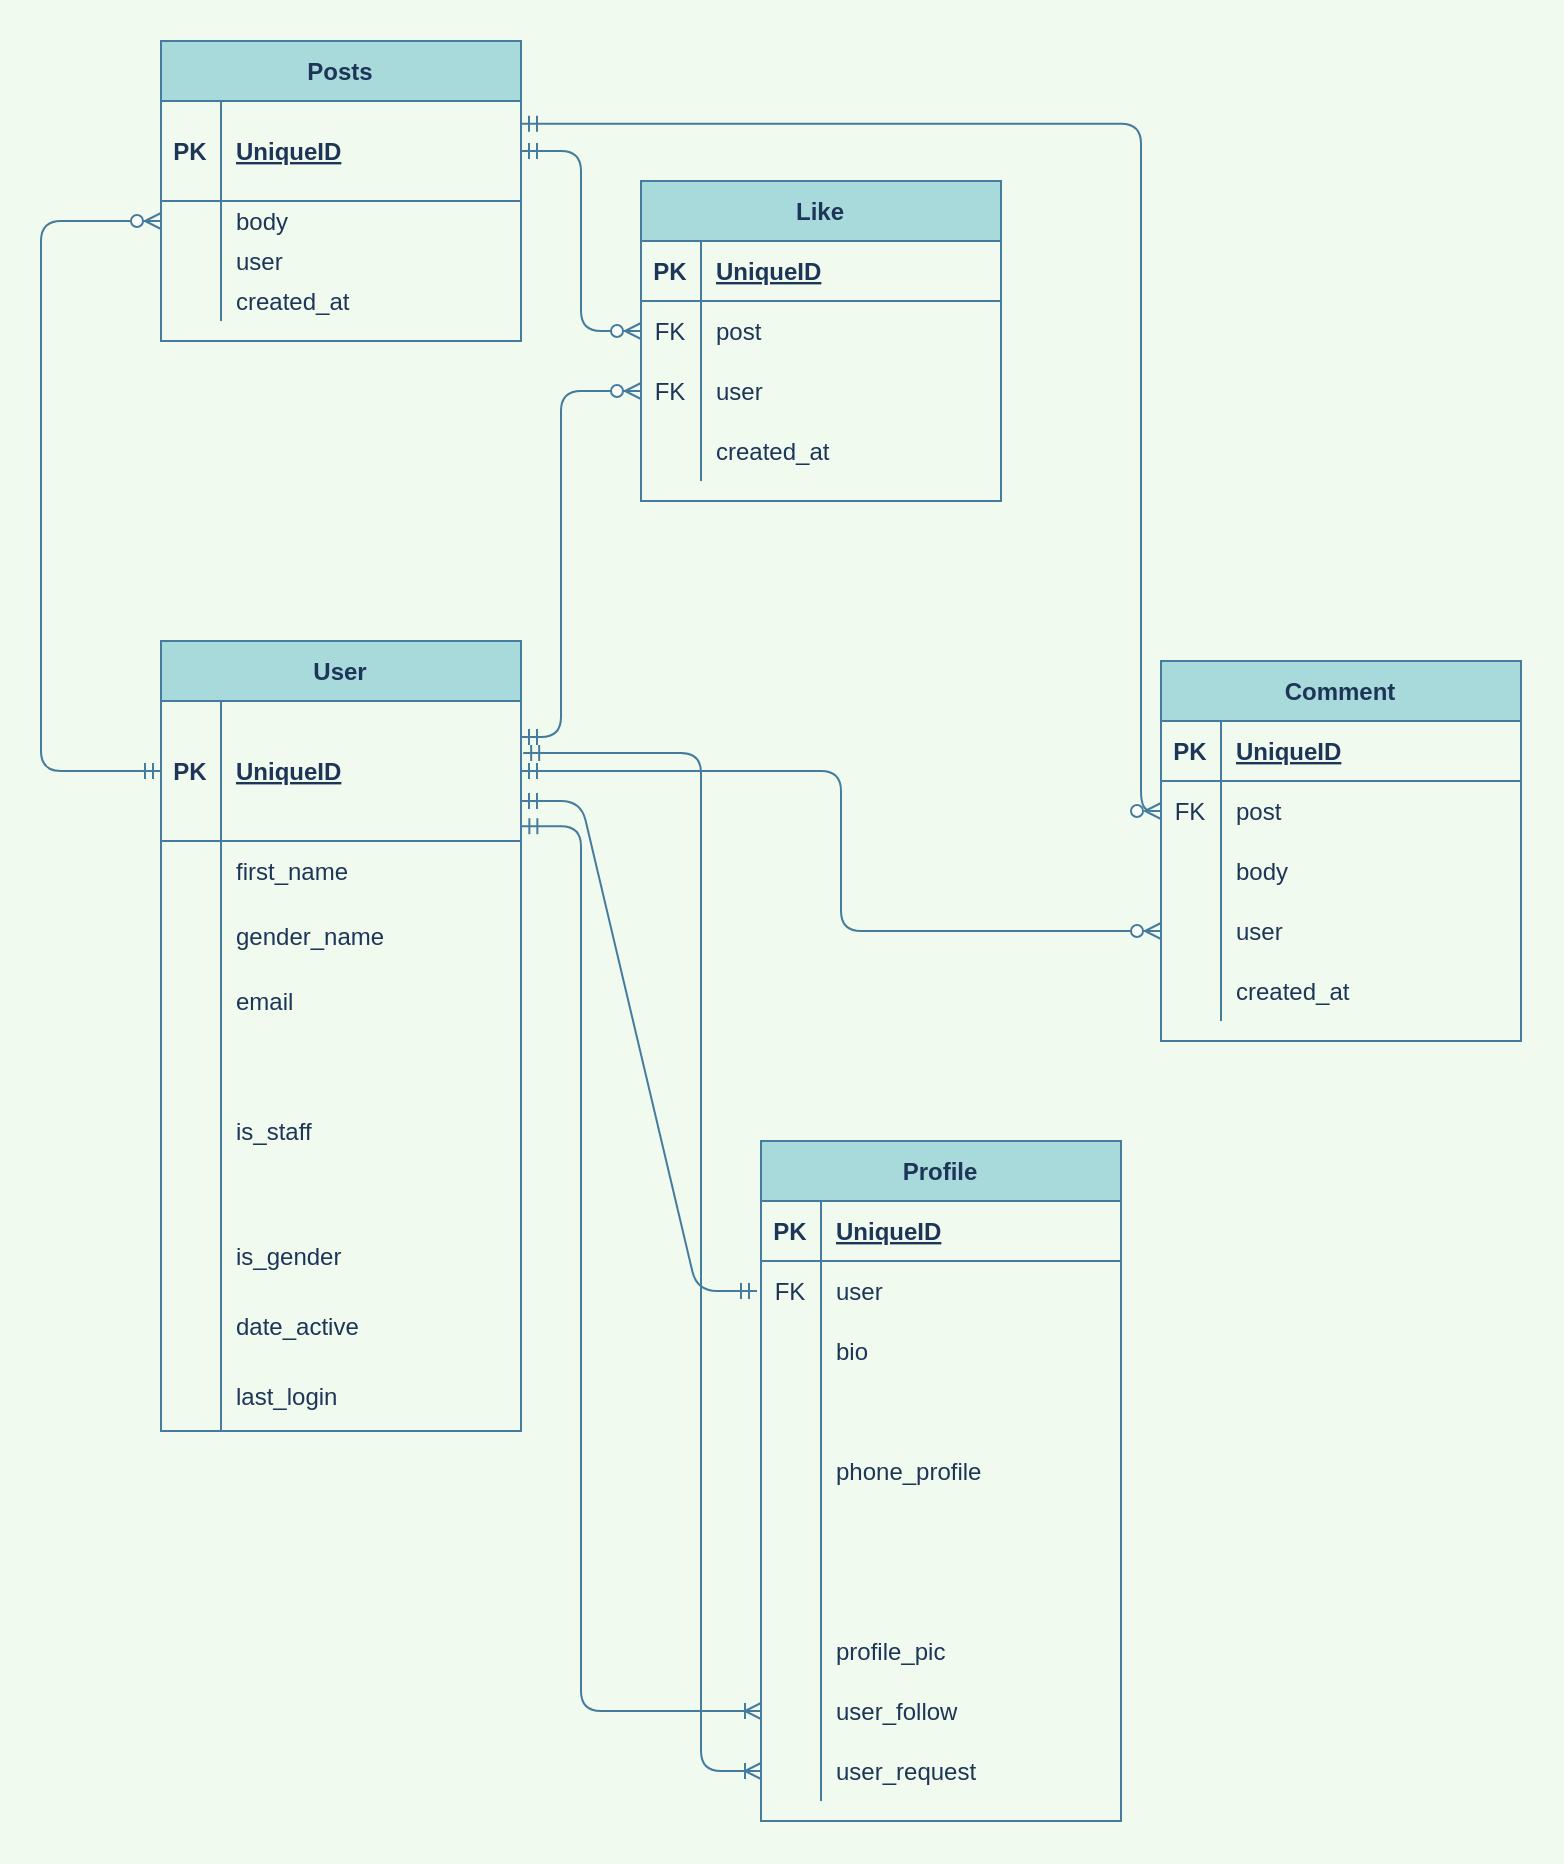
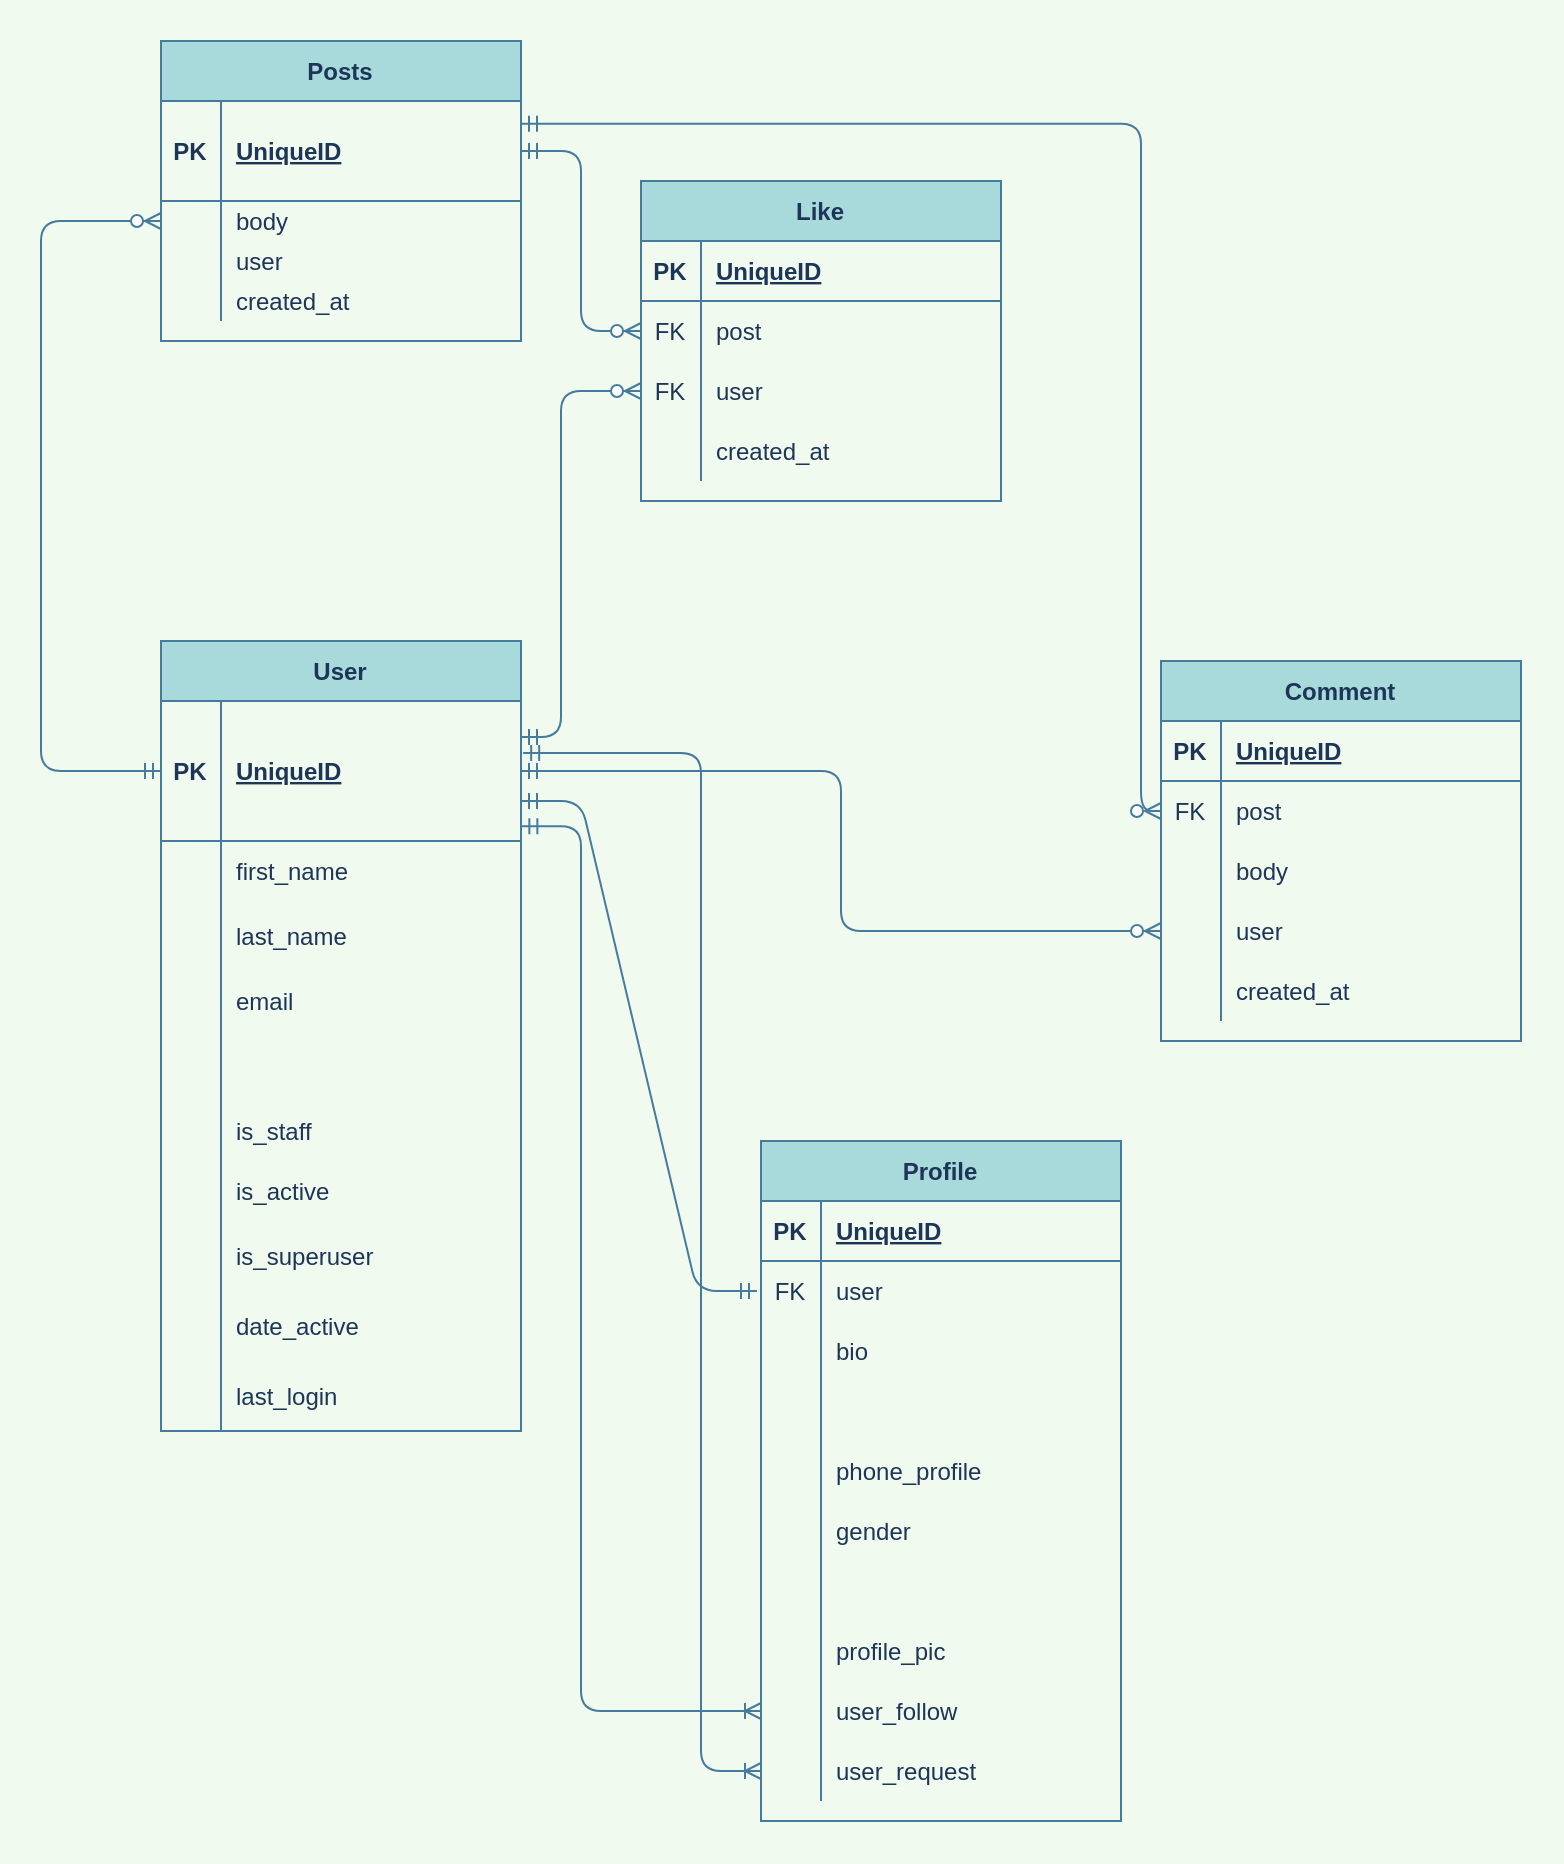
(310, 937) -> (293, 937)
none -> (371, 1191)
(293, 1257) -> (314, 1257)
none -> (971, 1531)
